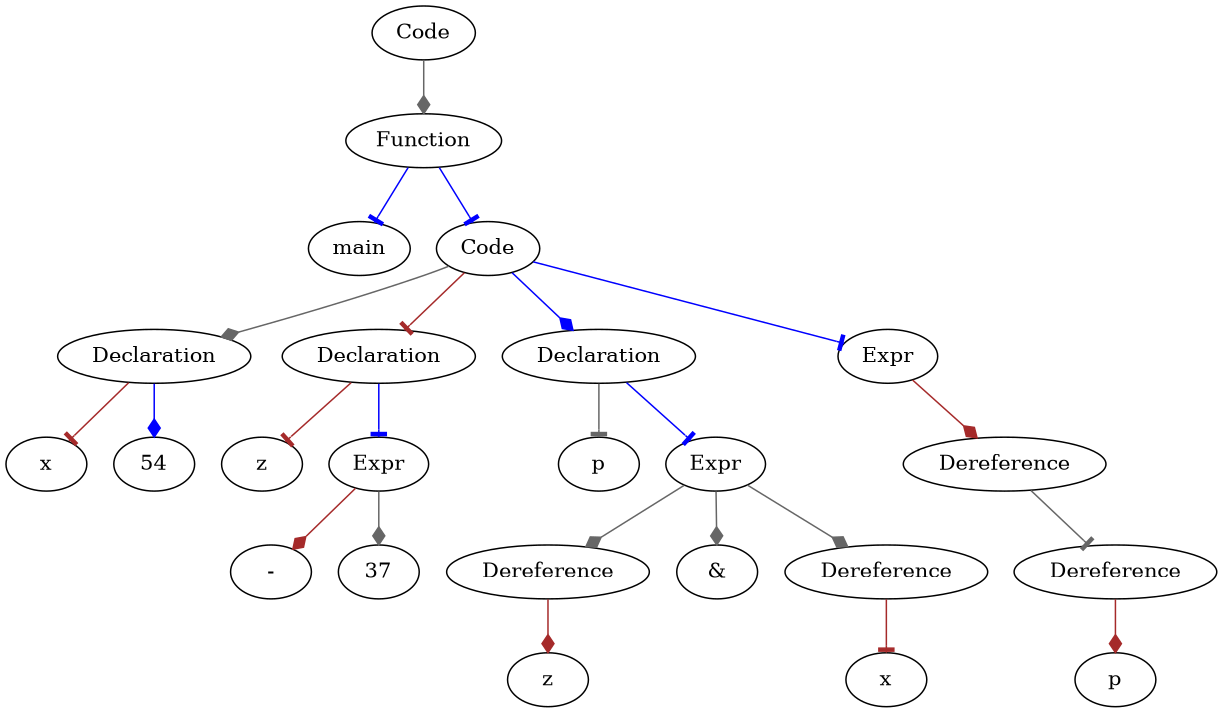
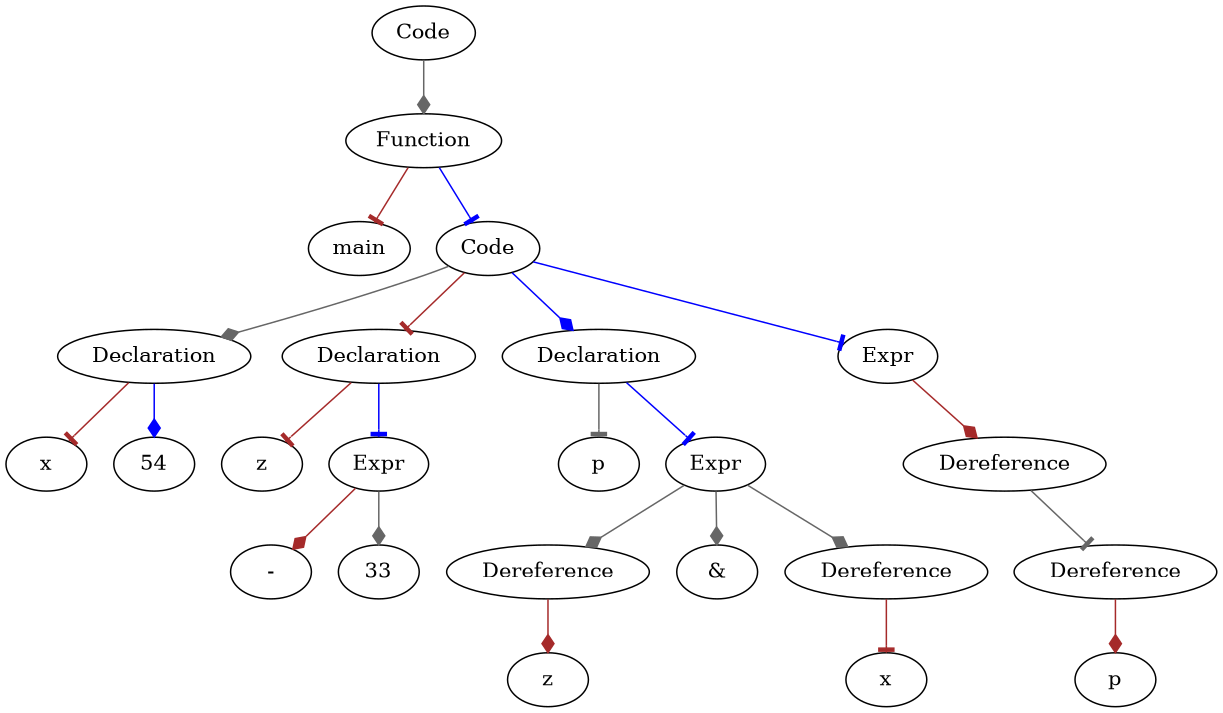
(393, 192) -> (393, 192)
(379, 572) -> (379, 572)
